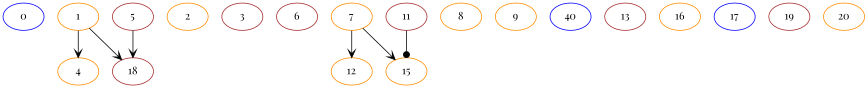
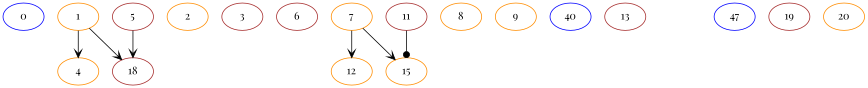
(680, 17) -> none
(735, 17) -> (735, 17)
